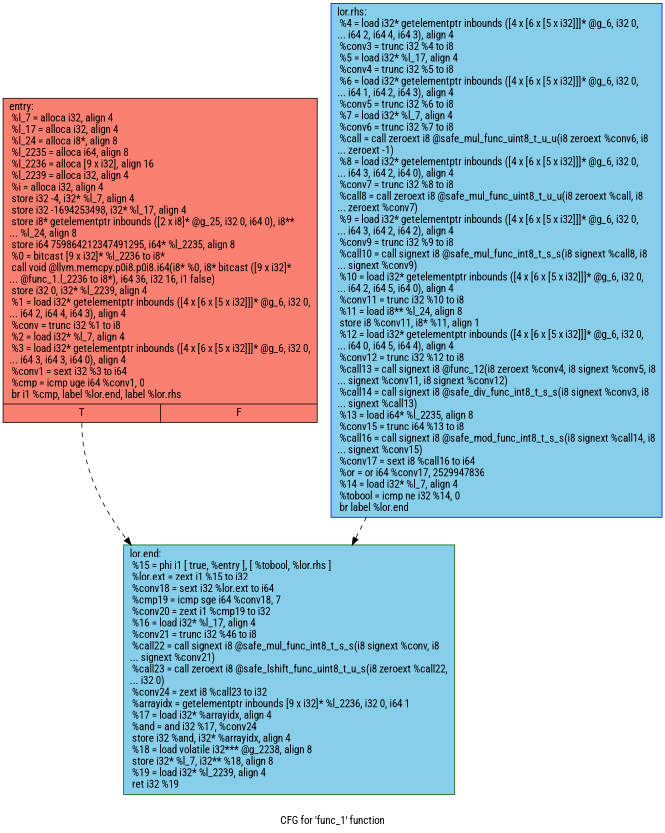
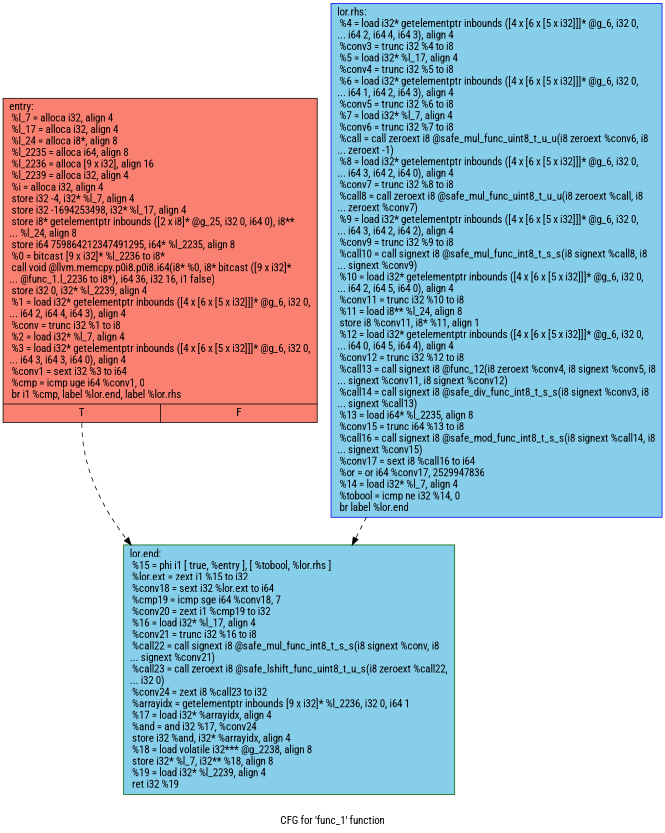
(194, 635) -> (194, 635)
